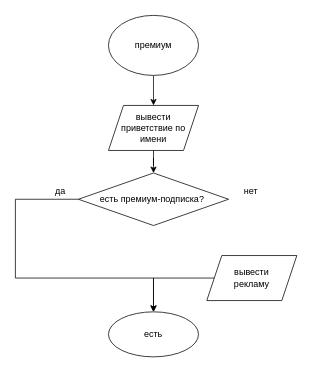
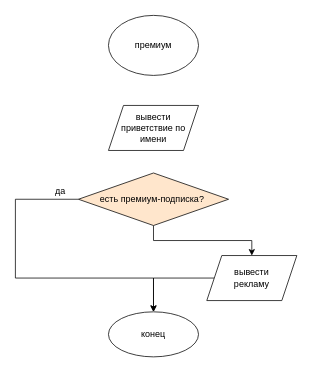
(153, 87) -> none
(153, 164) -> none
(251, 192) -> none
(153, 199) -> (153, 199)
none -> (199, 240)
(153, 334) -> (153, 334)
